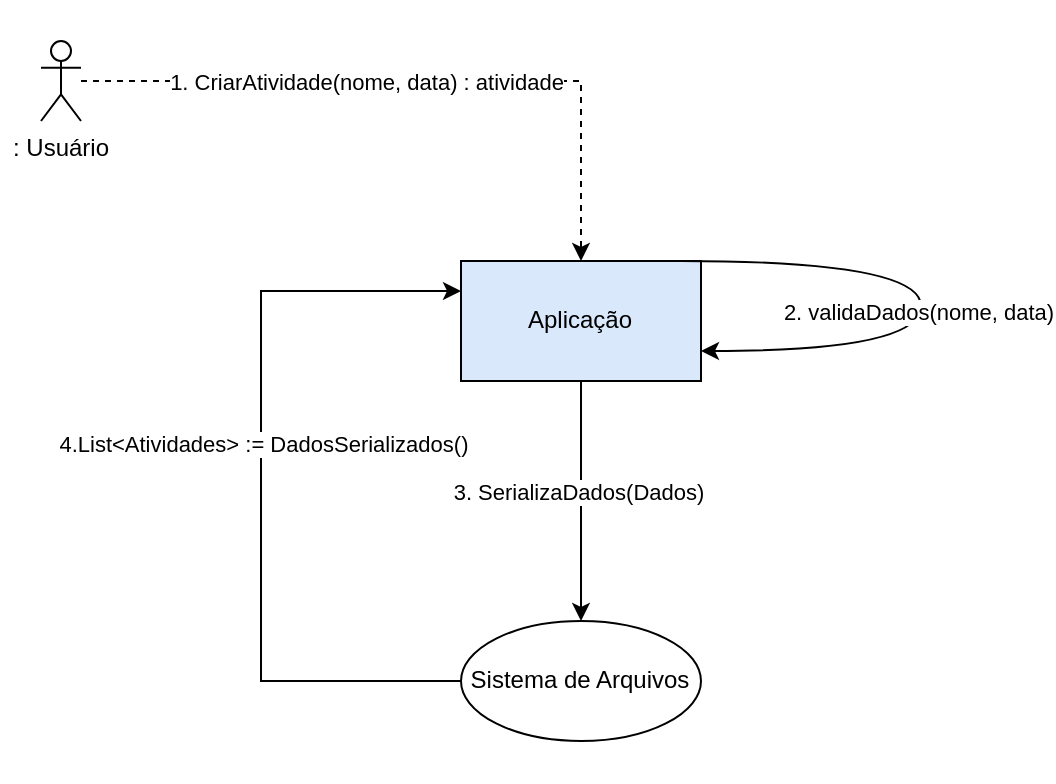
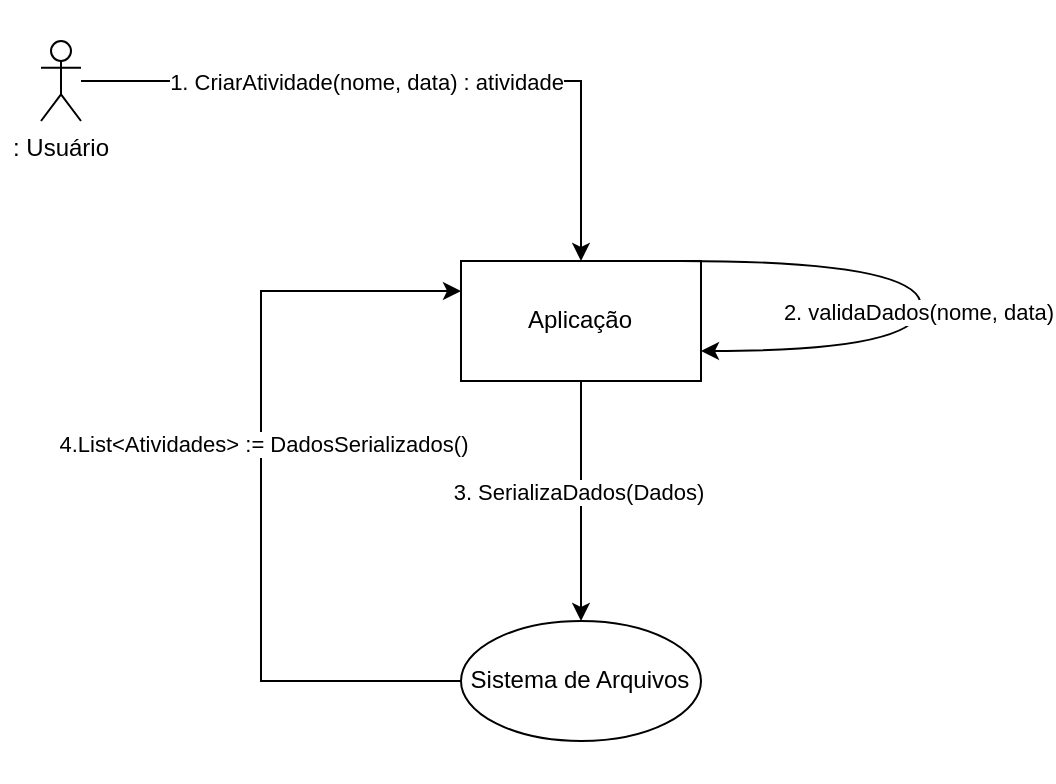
(581, 153) -> (581, 153)
(581, 321) -> (581, 321)
